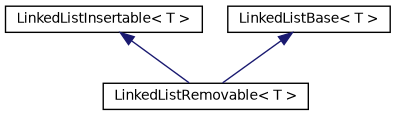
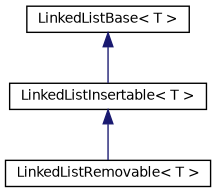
(252, 62) -> (108, 65)
